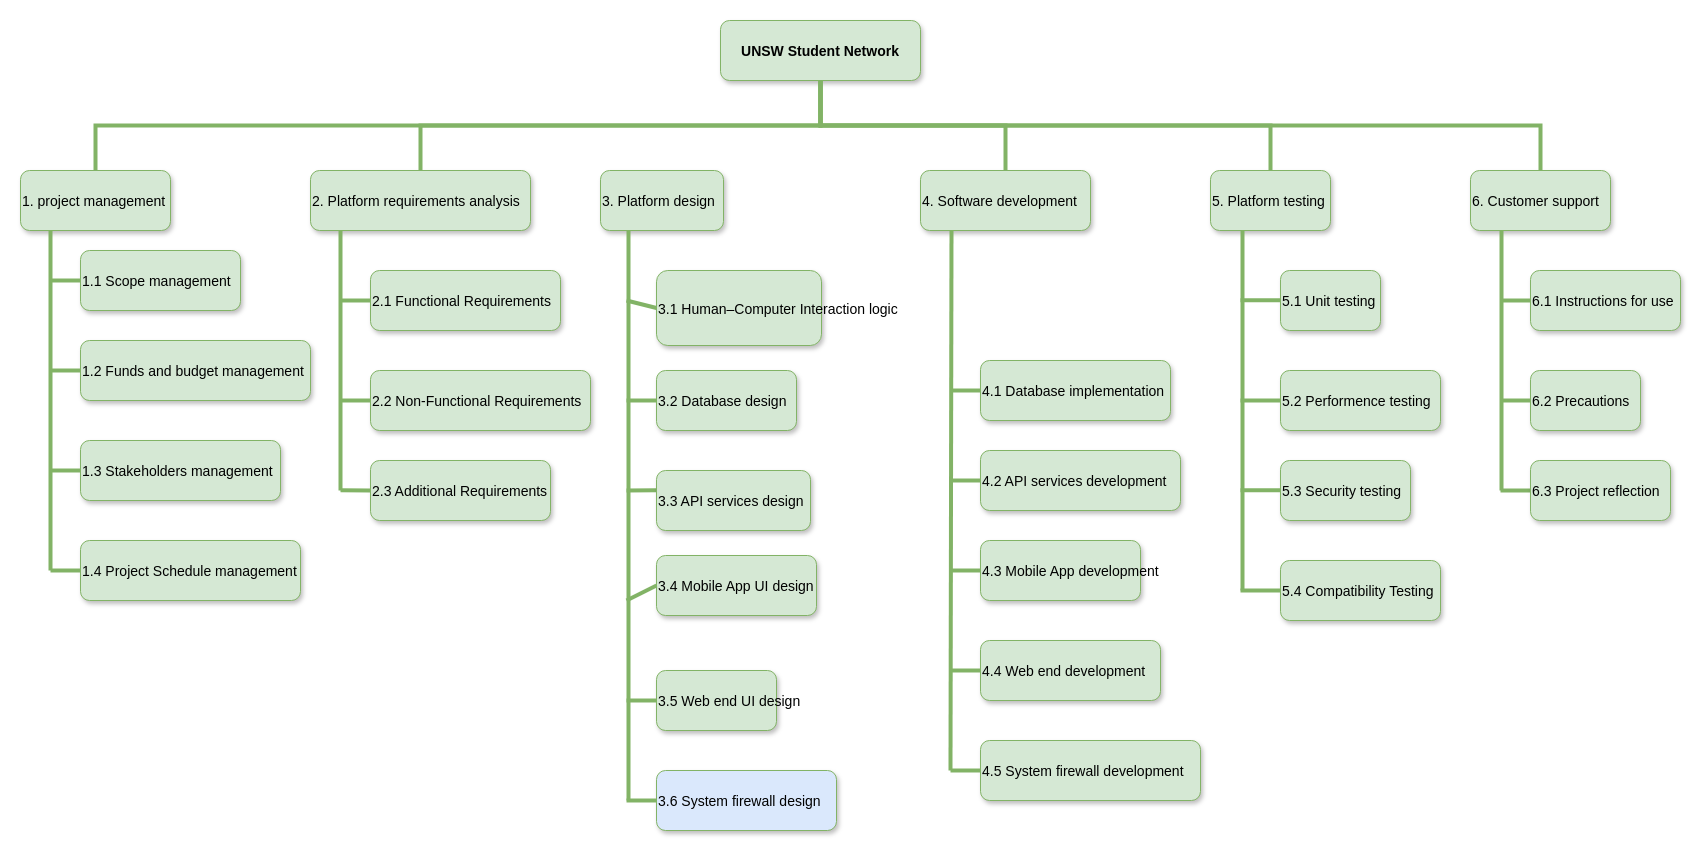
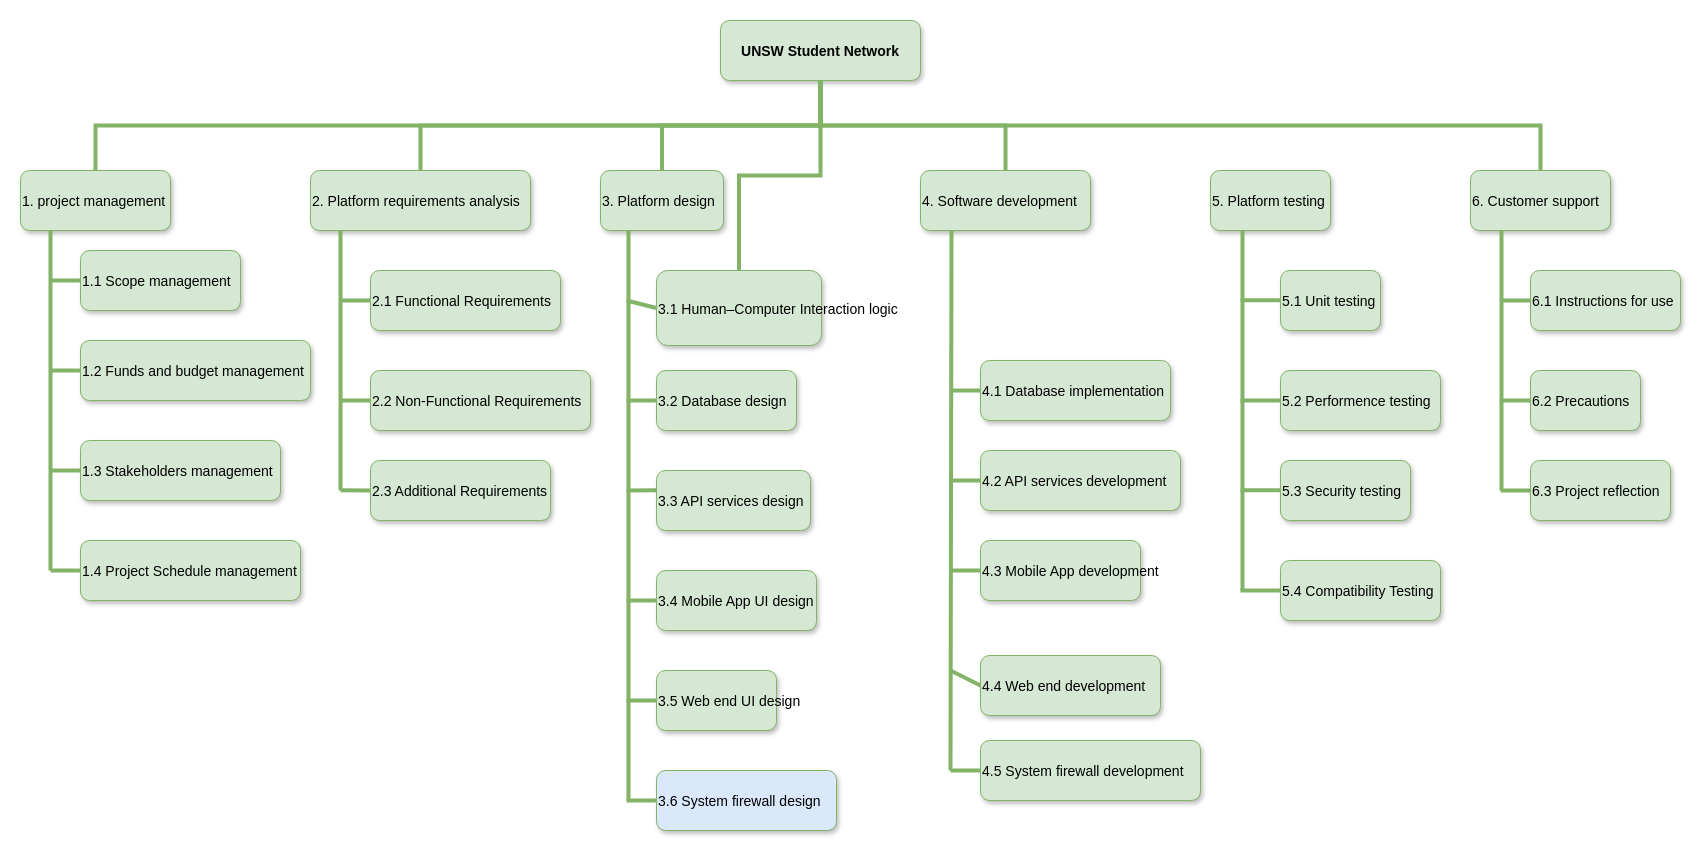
none -> (662, 149)
(1271, 149) -> (756, 176)
(737, 586) -> (737, 601)
(1071, 671) -> (1071, 686)
